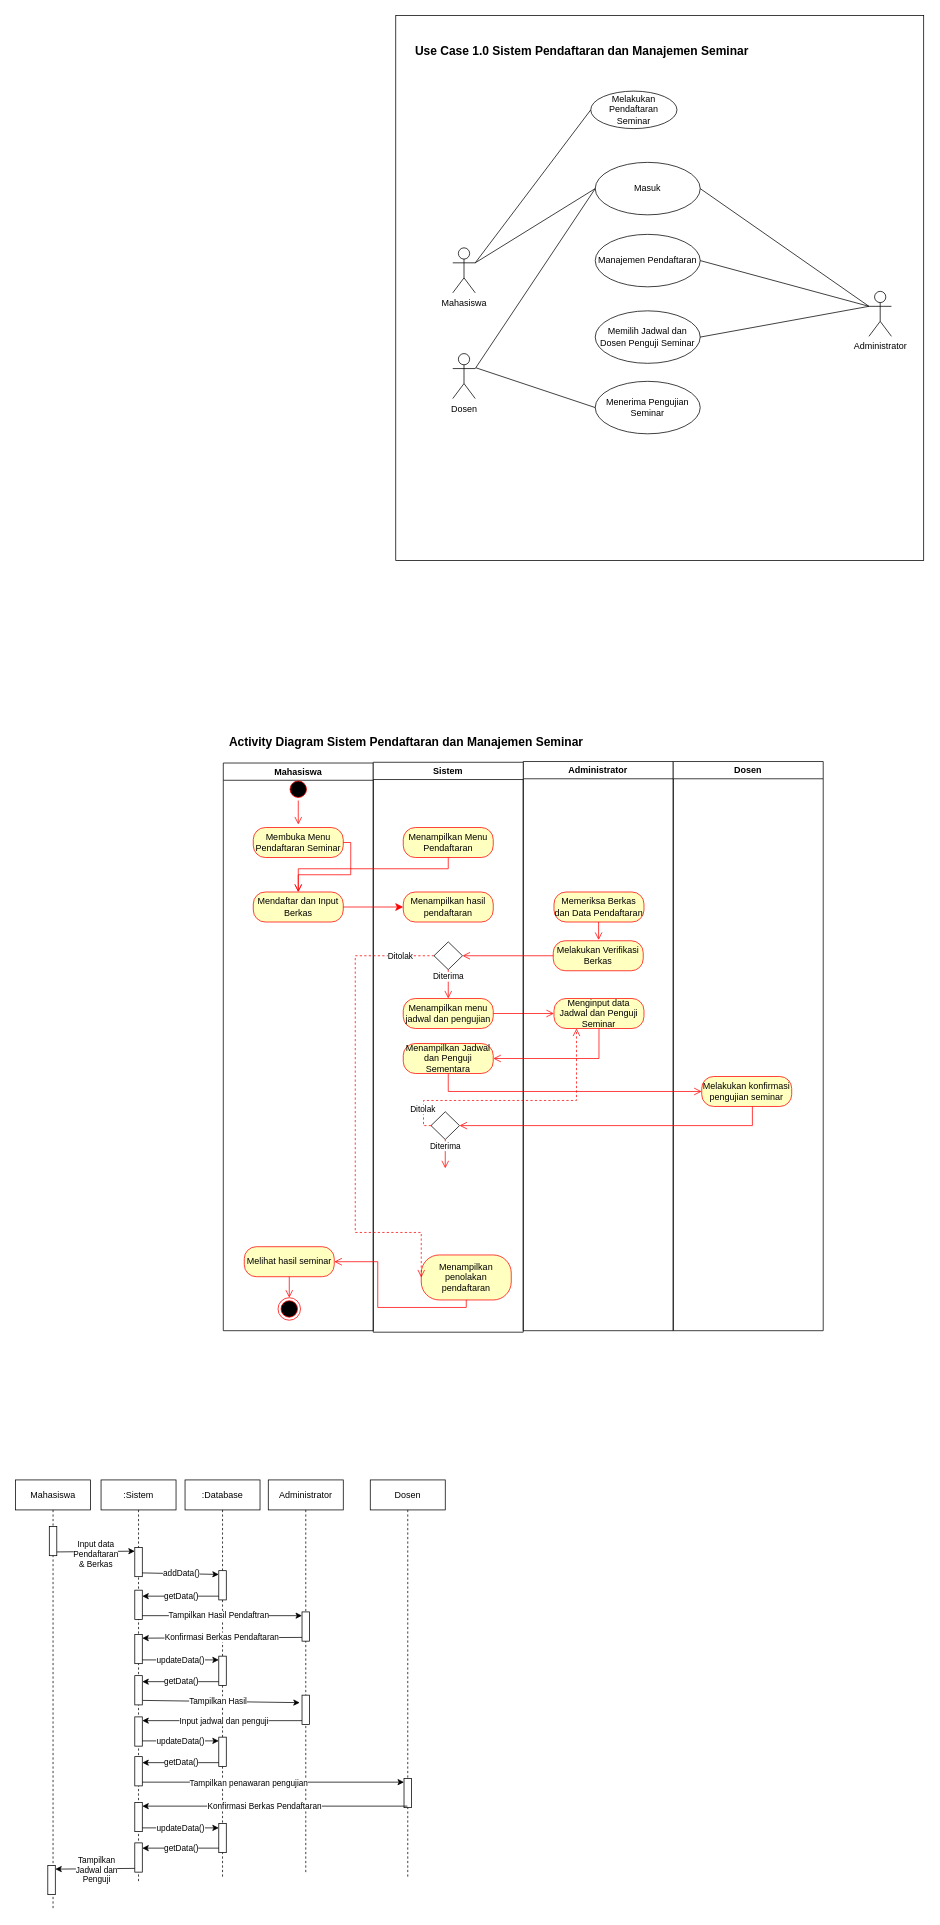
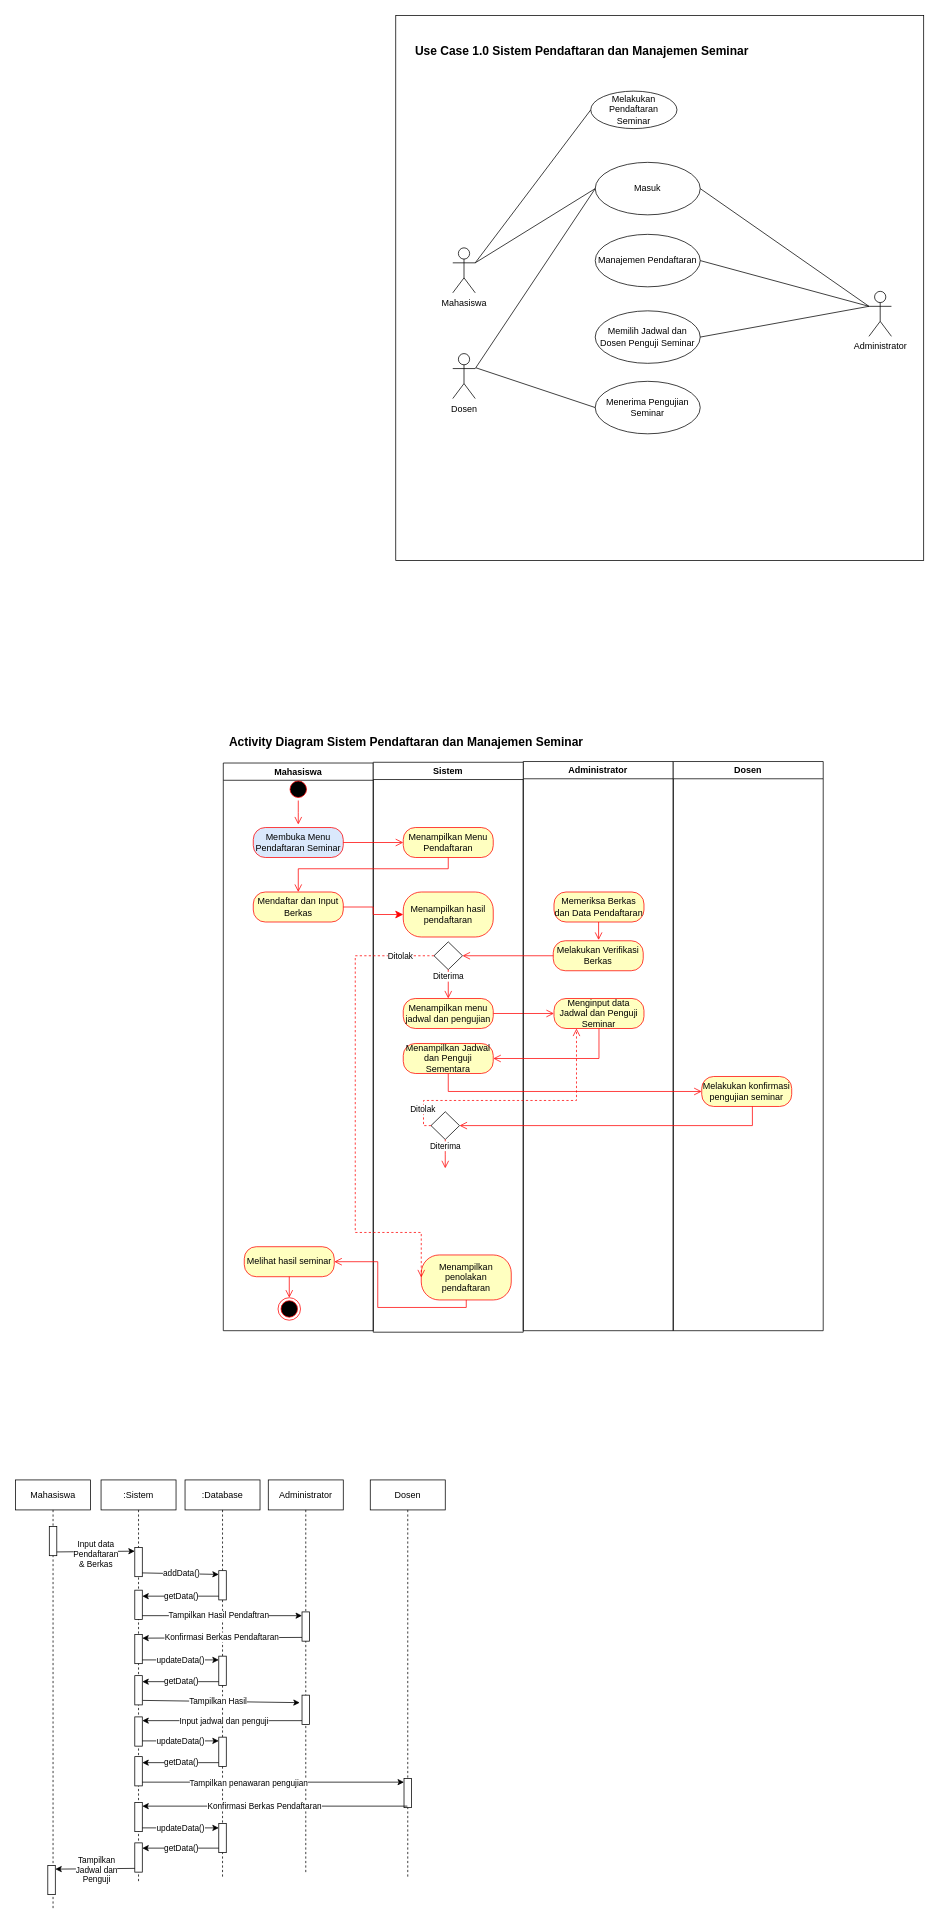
(298, 843) -> (298, 843)
(343, 875) -> (375, 843)
(448, 907) -> (448, 915)
